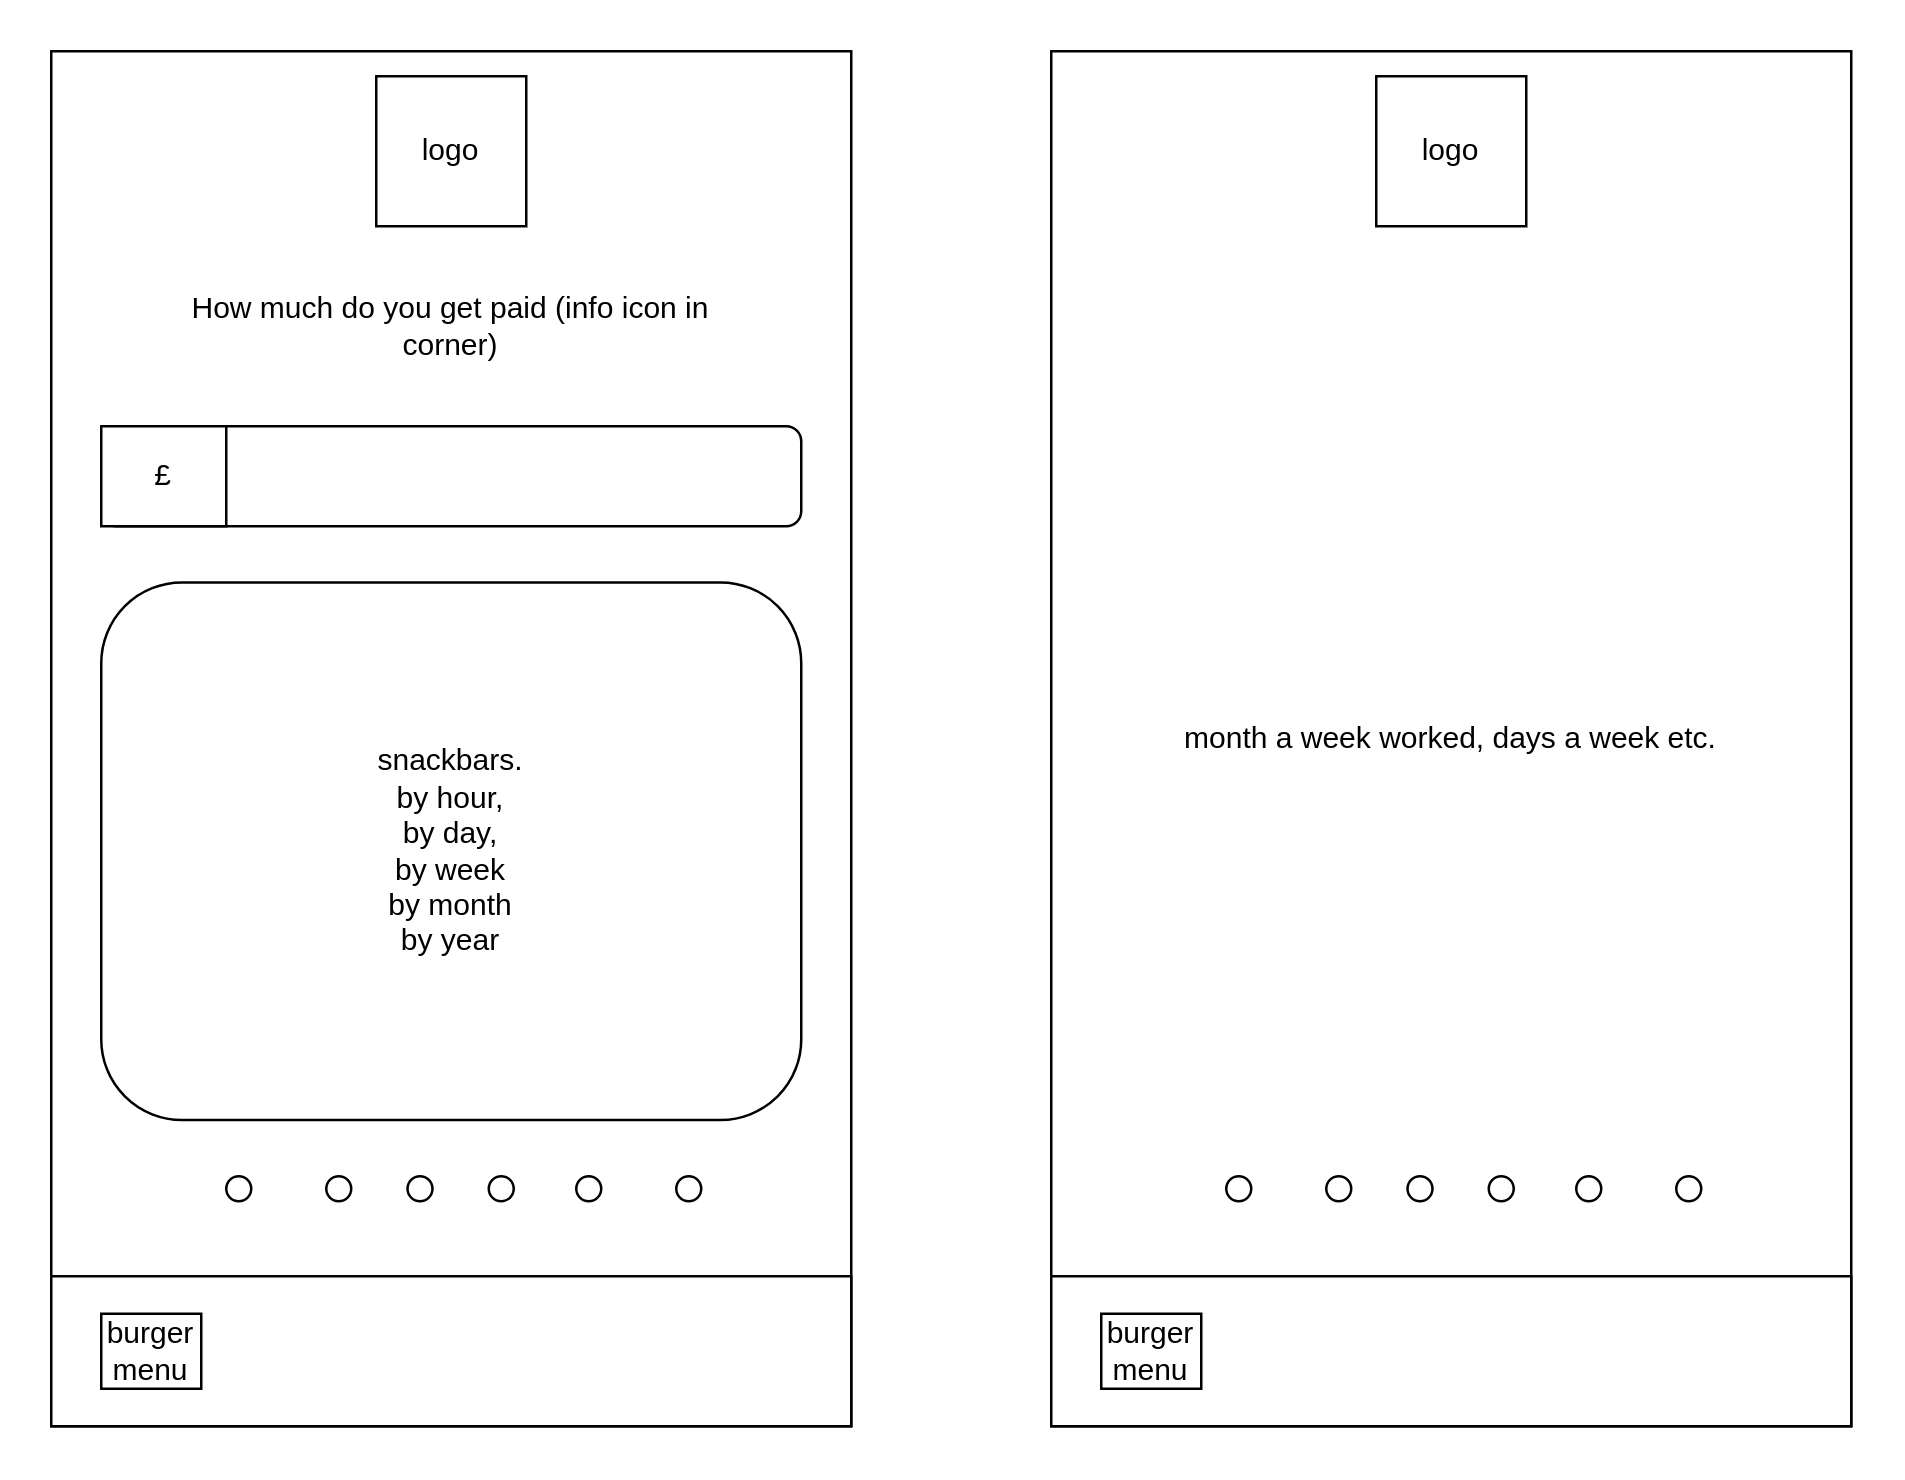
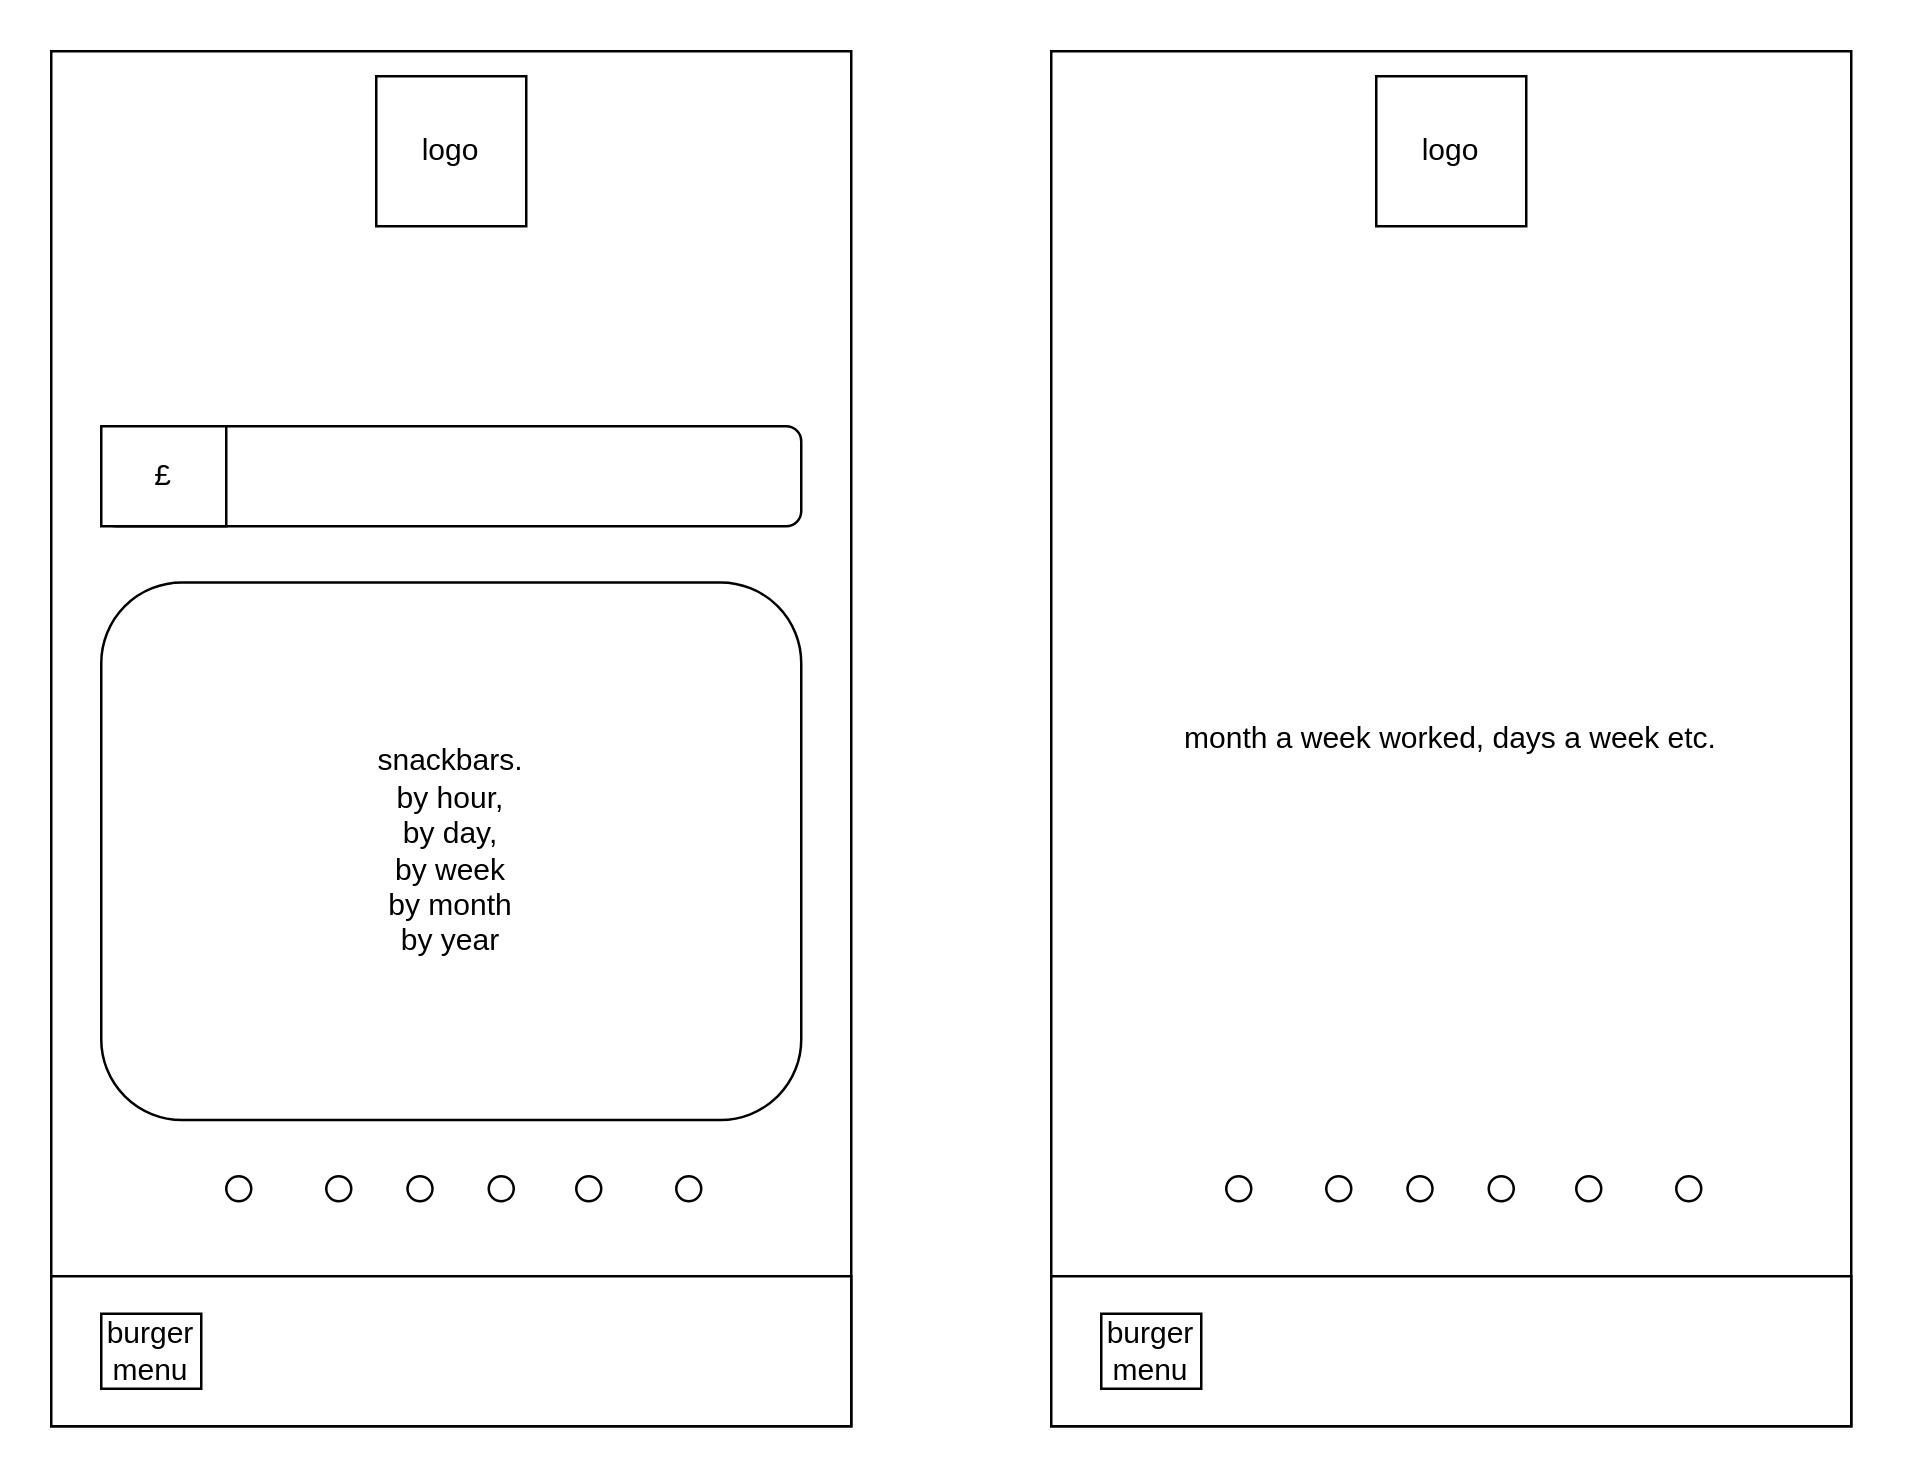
(451, 326) -> none
